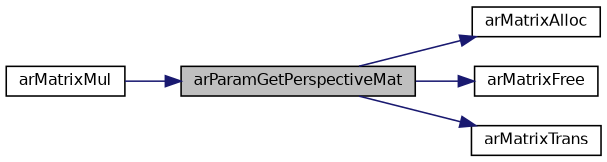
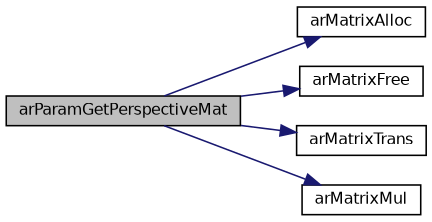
(145, 81) -> (235, 152)
